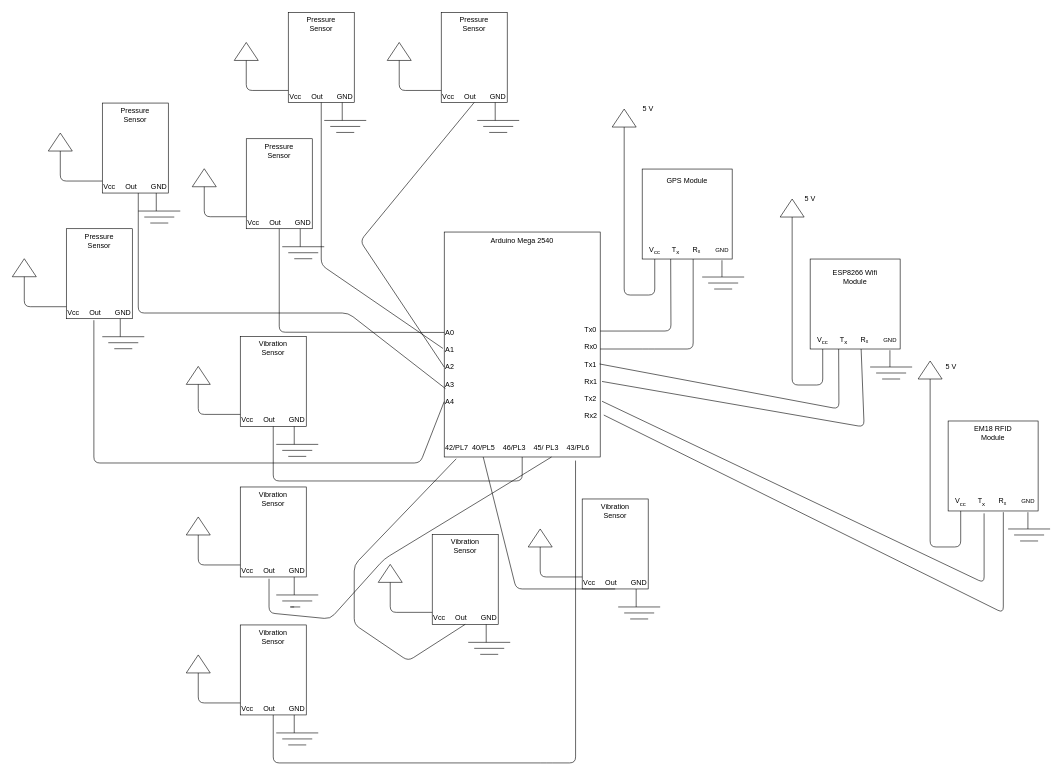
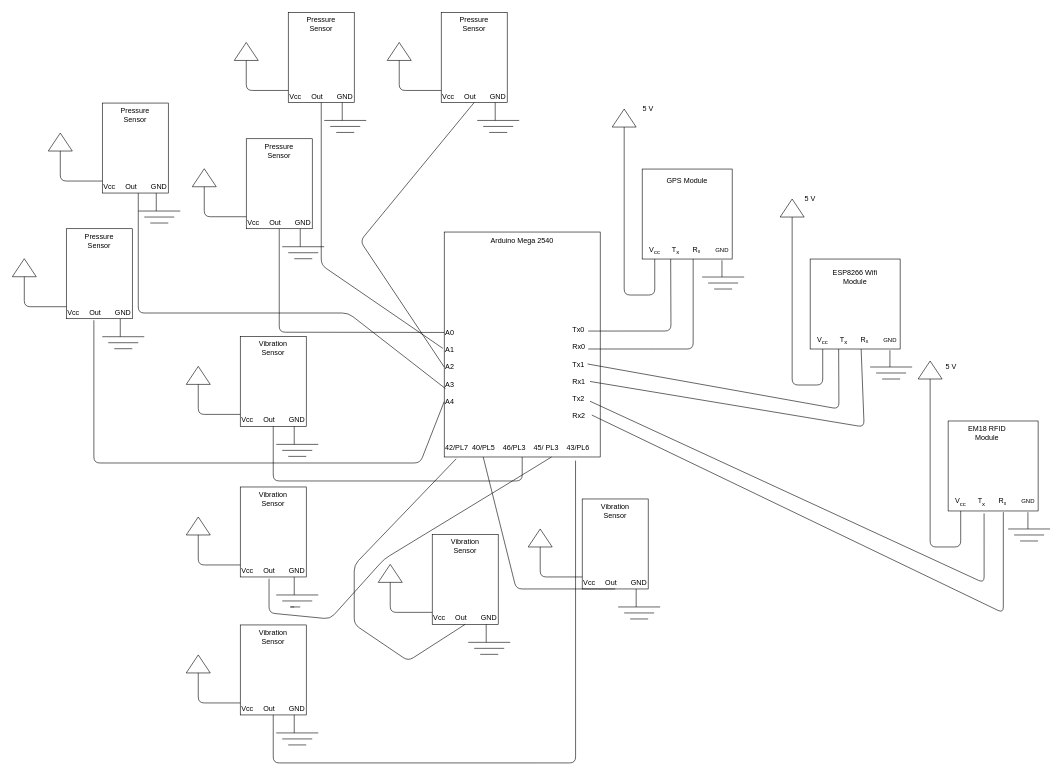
(592, 373) -> (580, 373)
(993, 433) -> (987, 433)
